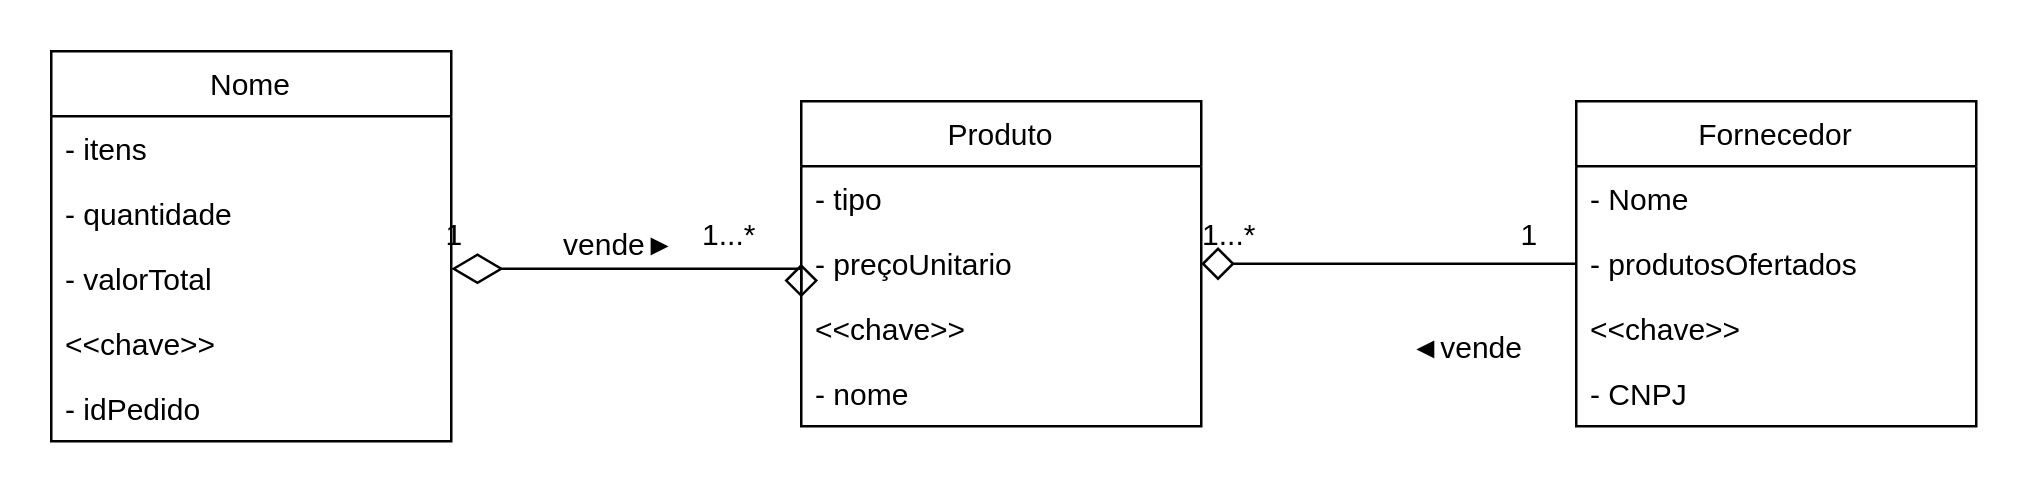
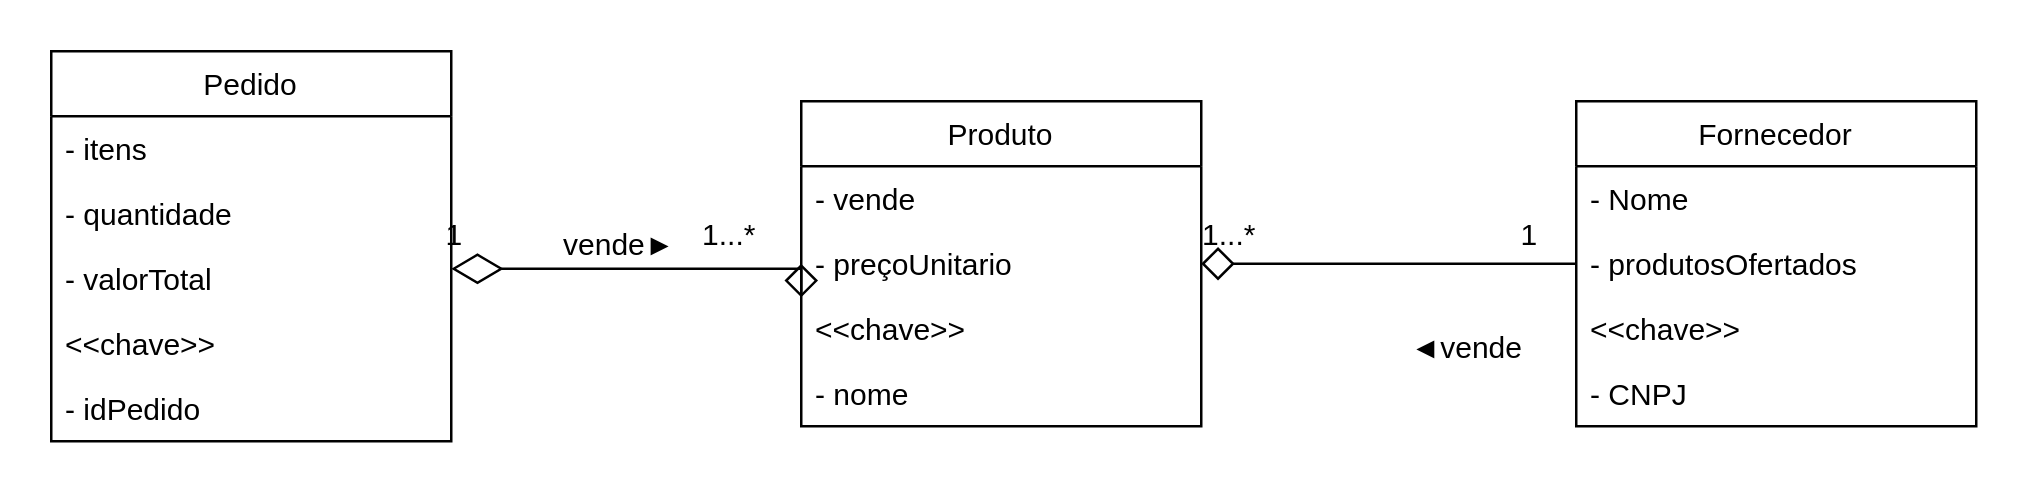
(250, 85) -> (250, 85)
(858, 200) -> (870, 200)
